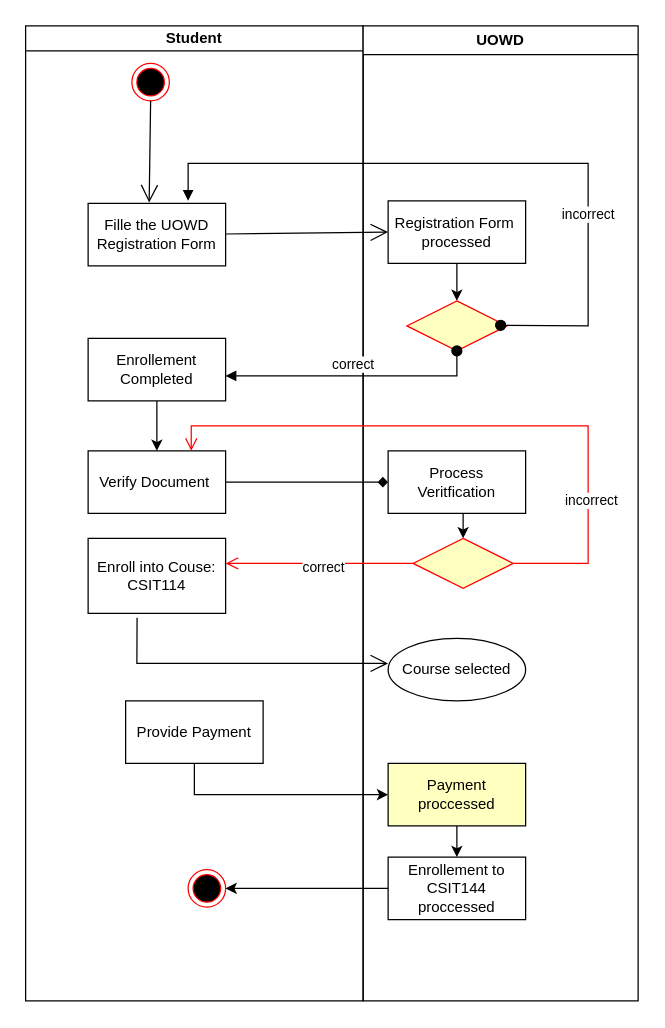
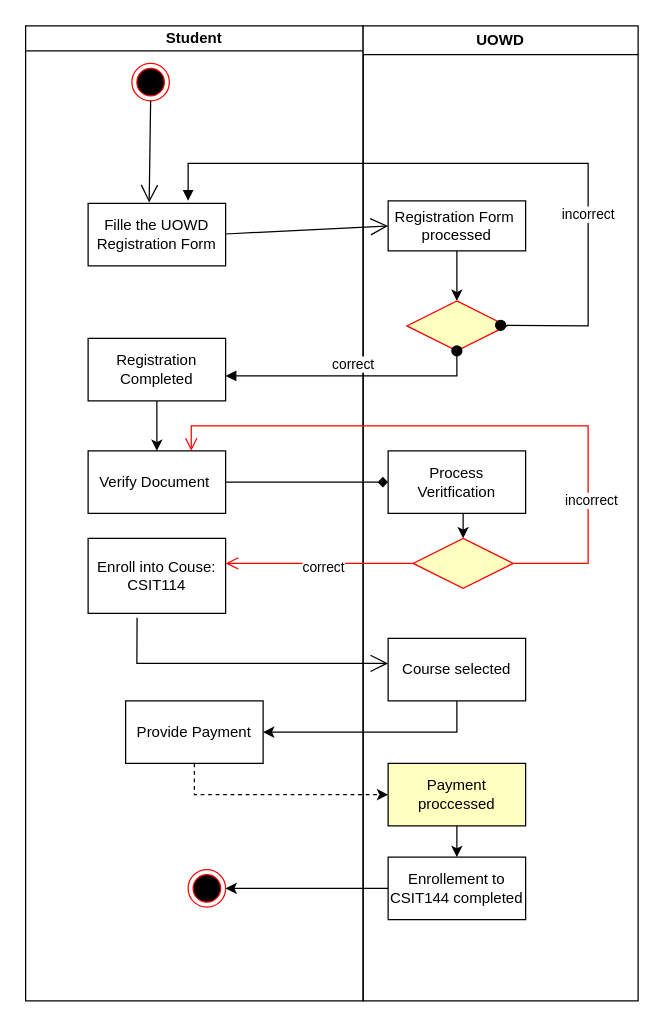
(457, 232) -> (457, 226)
(157, 369) -> (157, 369)
(457, 669) -> (457, 669)
none -> (380, 732)
(273, 794) -> (273, 794)
(457, 888) -> (457, 888)
